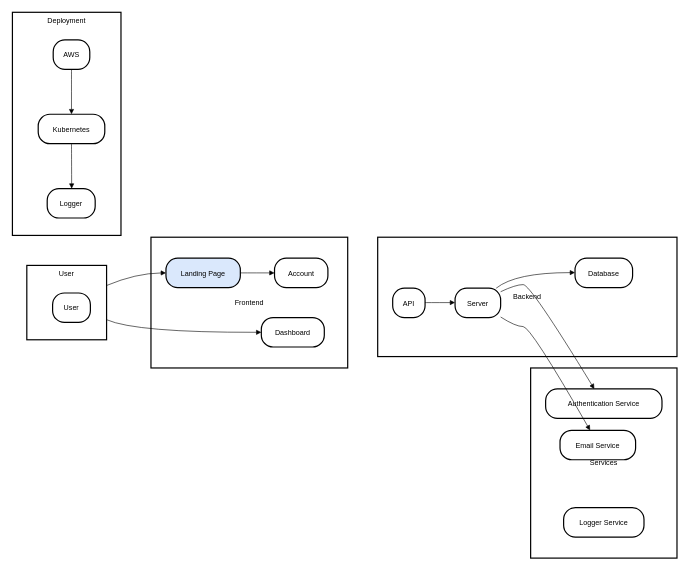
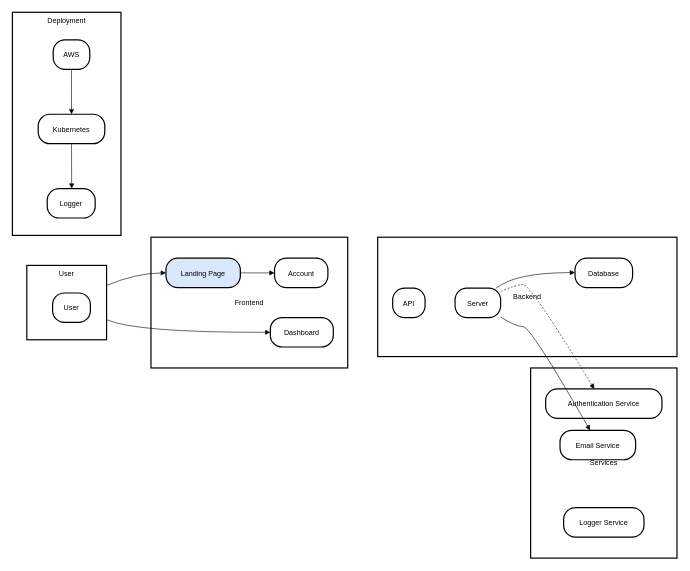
(437, 303) -> none
(554, 325) -> (554, 325)
(293, 332) -> (302, 332)
